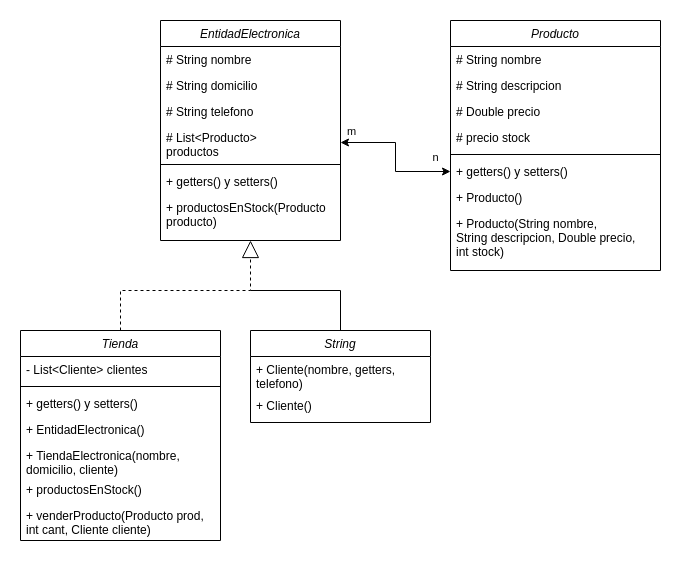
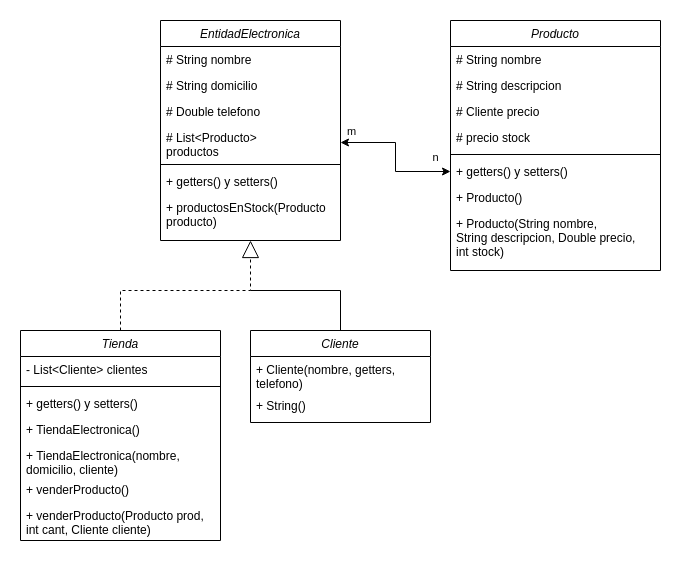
(217, 112) -> (217, 112)
(500, 112) -> (502, 112)
(340, 344) -> (340, 344)
(288, 406) -> (286, 406)
(94, 430) -> (90, 430)
(92, 490) -> (85, 490)
